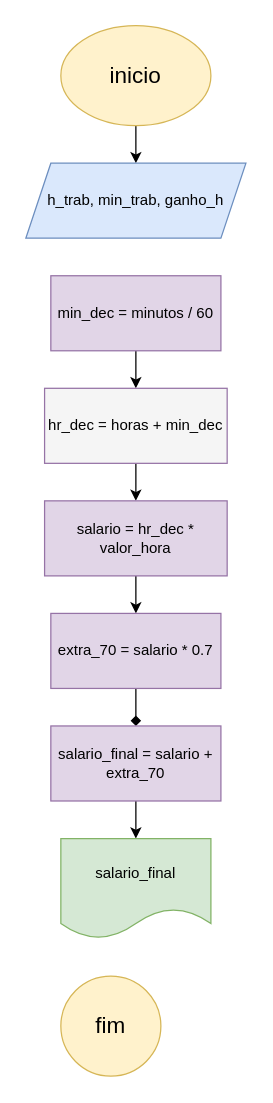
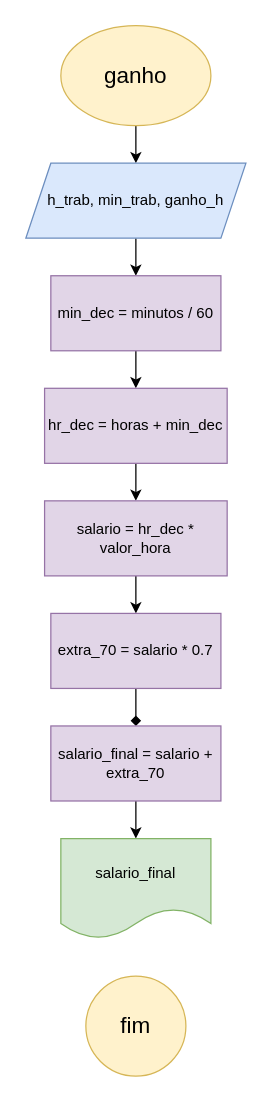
(136, 76) -> (136, 76)
none -> (136, 261)
(136, 426) -> (136, 426)
(111, 1026) -> (136, 1026)
